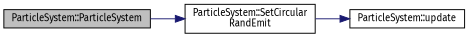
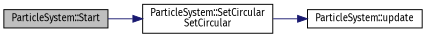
(77, 19) -> (56, 19)
(250, 19) -> (208, 19)
